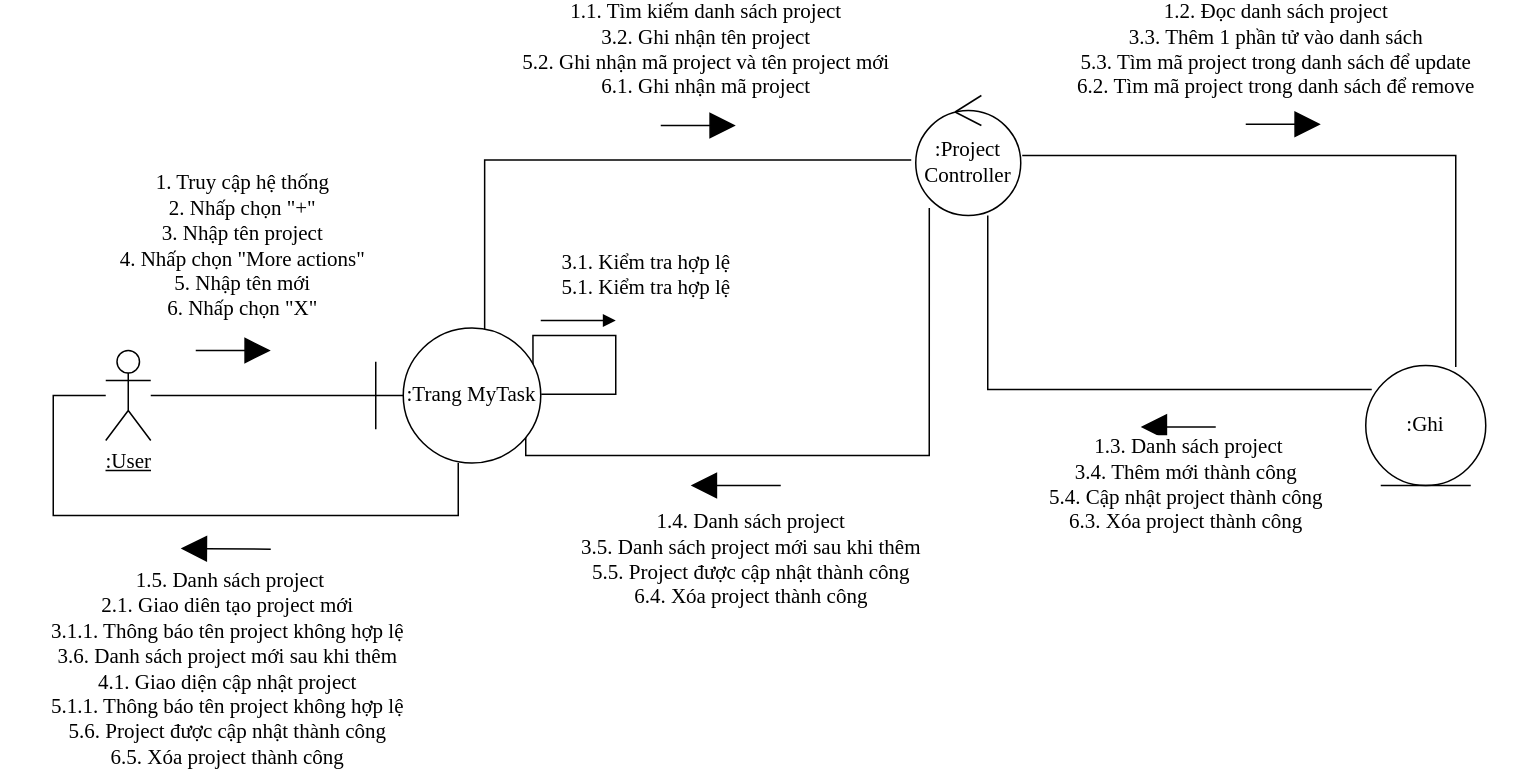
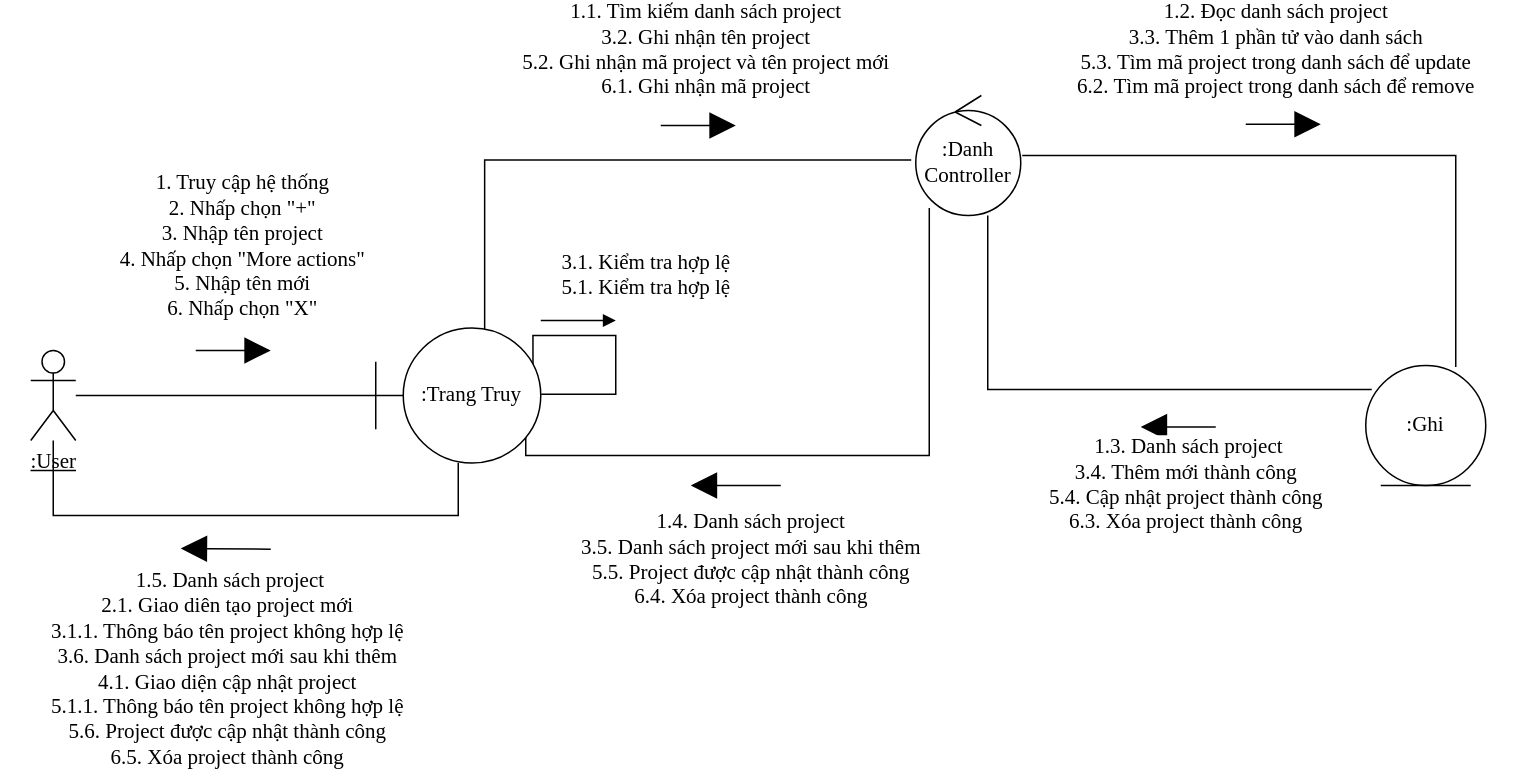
(968, 163) -> (968, 163)
(128, 395) -> (53, 395)
(472, 395) -> (472, 395)
